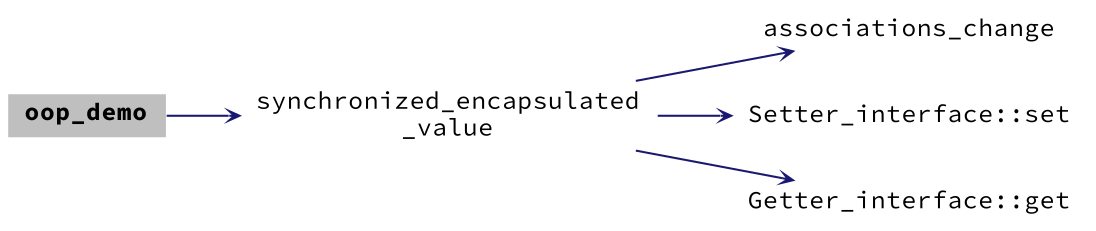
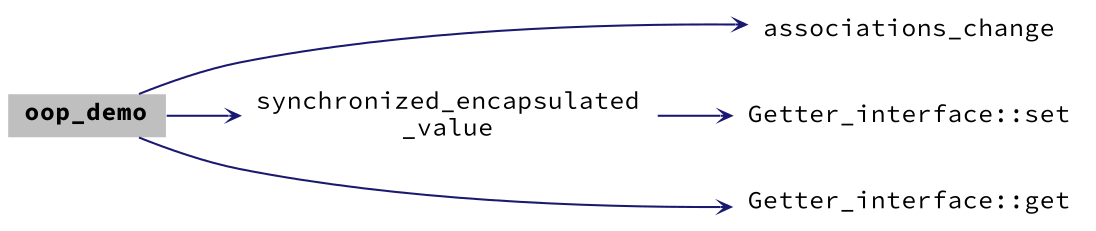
(709, 67) -> (434, 36)
(910, 116) -> (910, 116)
(709, 164) -> (426, 195)
